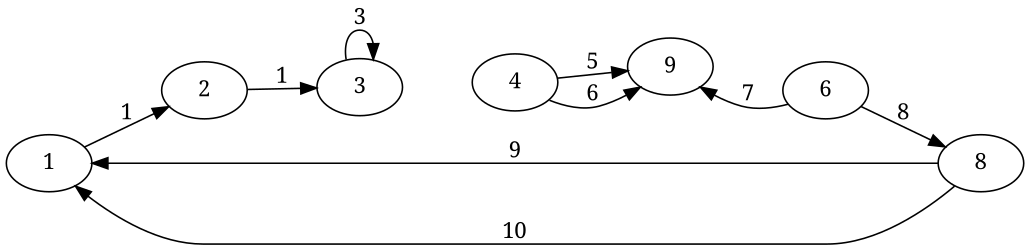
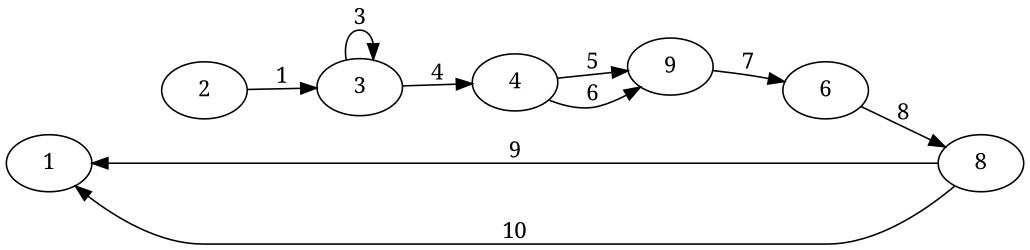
none -> (429, 85)
(750, 108) -> (741, 74)
(119, 130) -> none
